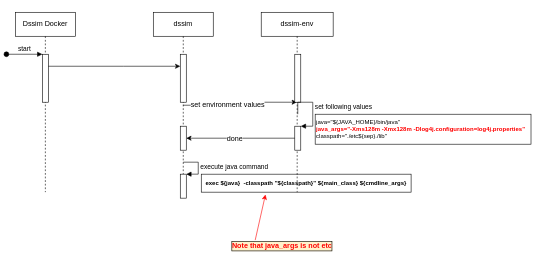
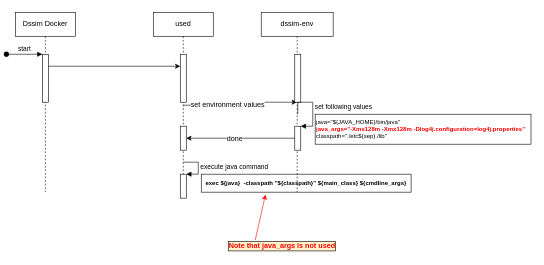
(183, 24) -> (183, 24)
(282, 246) -> (282, 246)
